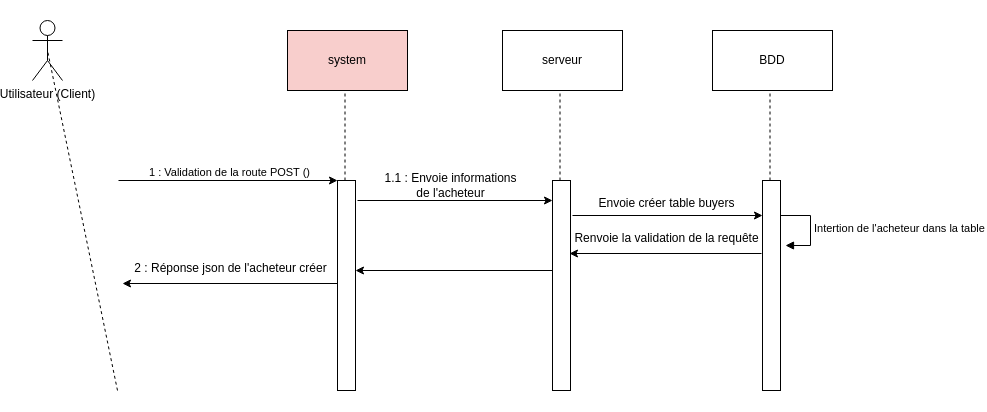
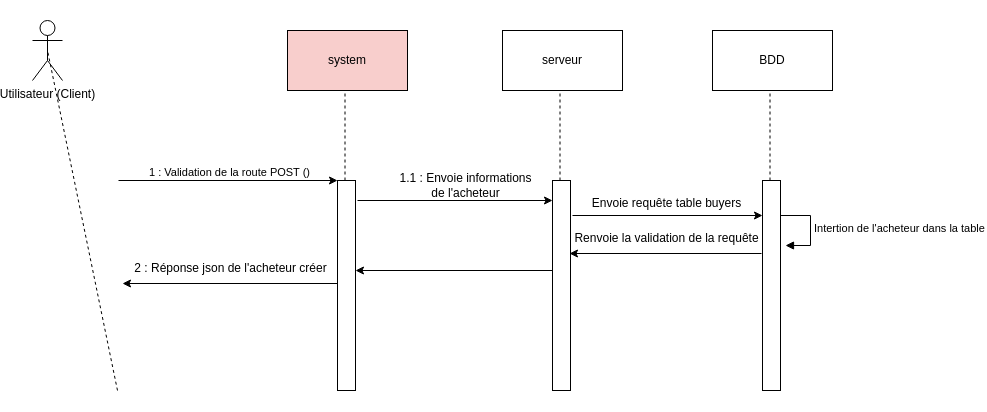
(451, 186) -> (466, 186)
(667, 204) -> (667, 204)
